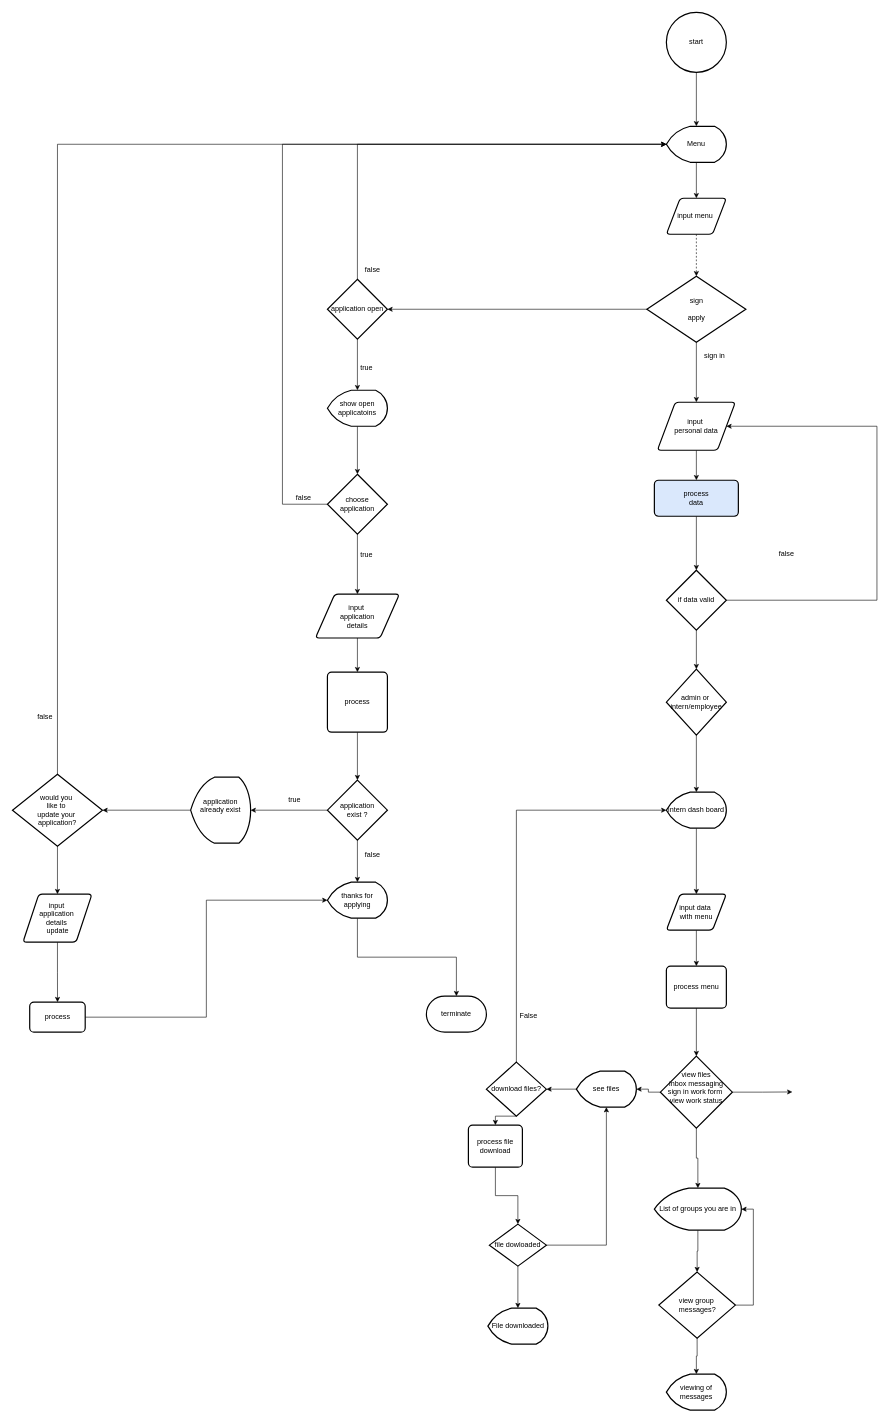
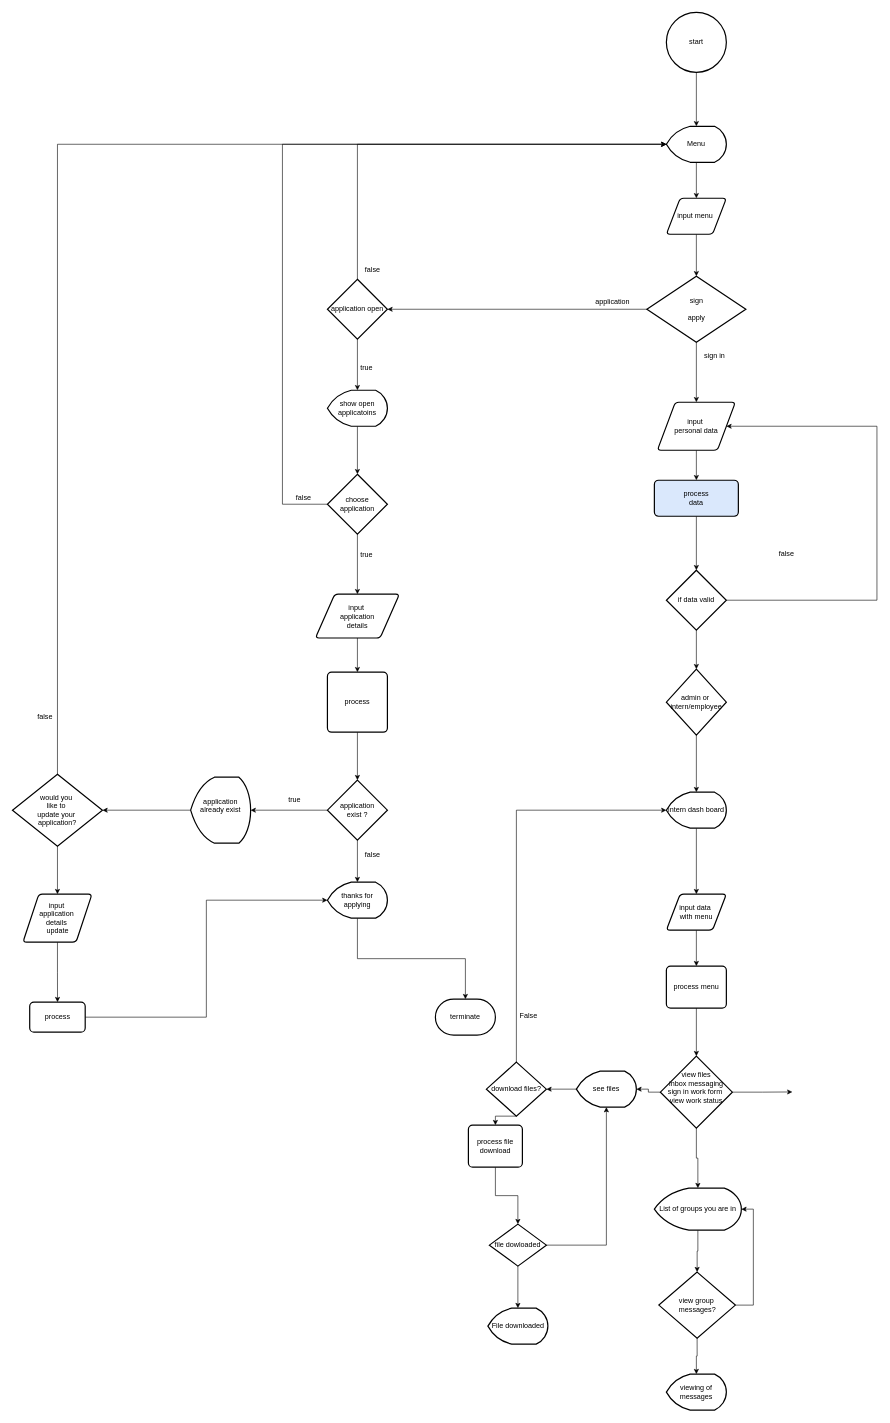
(696, 252) -> (696, 252)
none -> (612, 302)
(456, 1014) -> (465, 1017)
